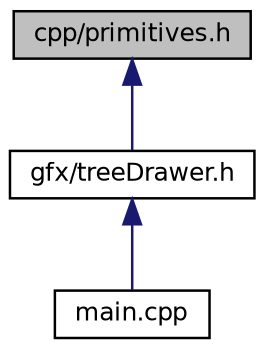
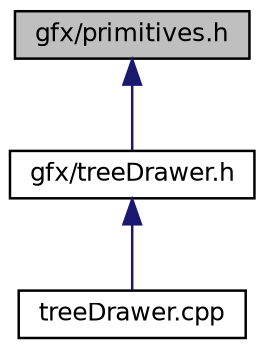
(132, 35) -> (132, 35)
(132, 314) -> (132, 314)
